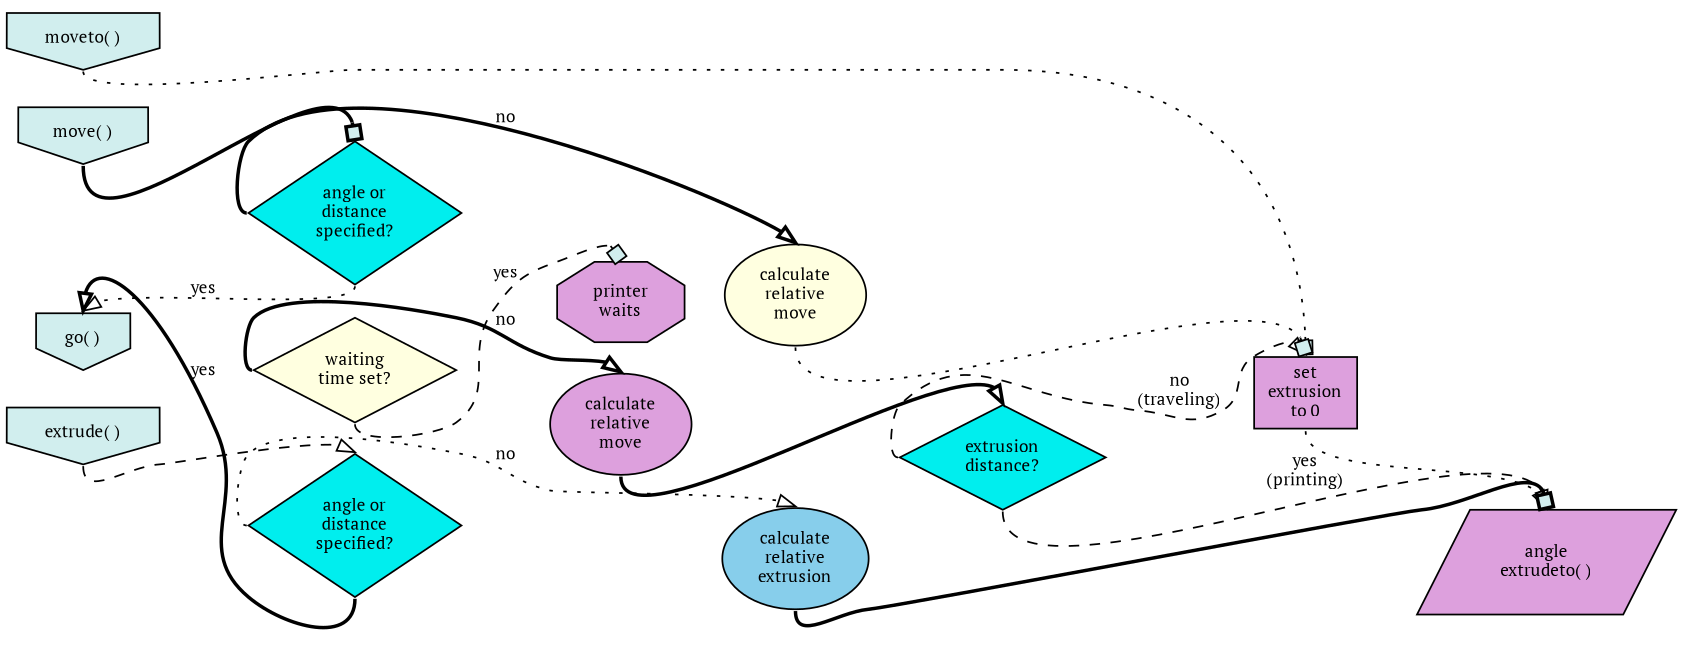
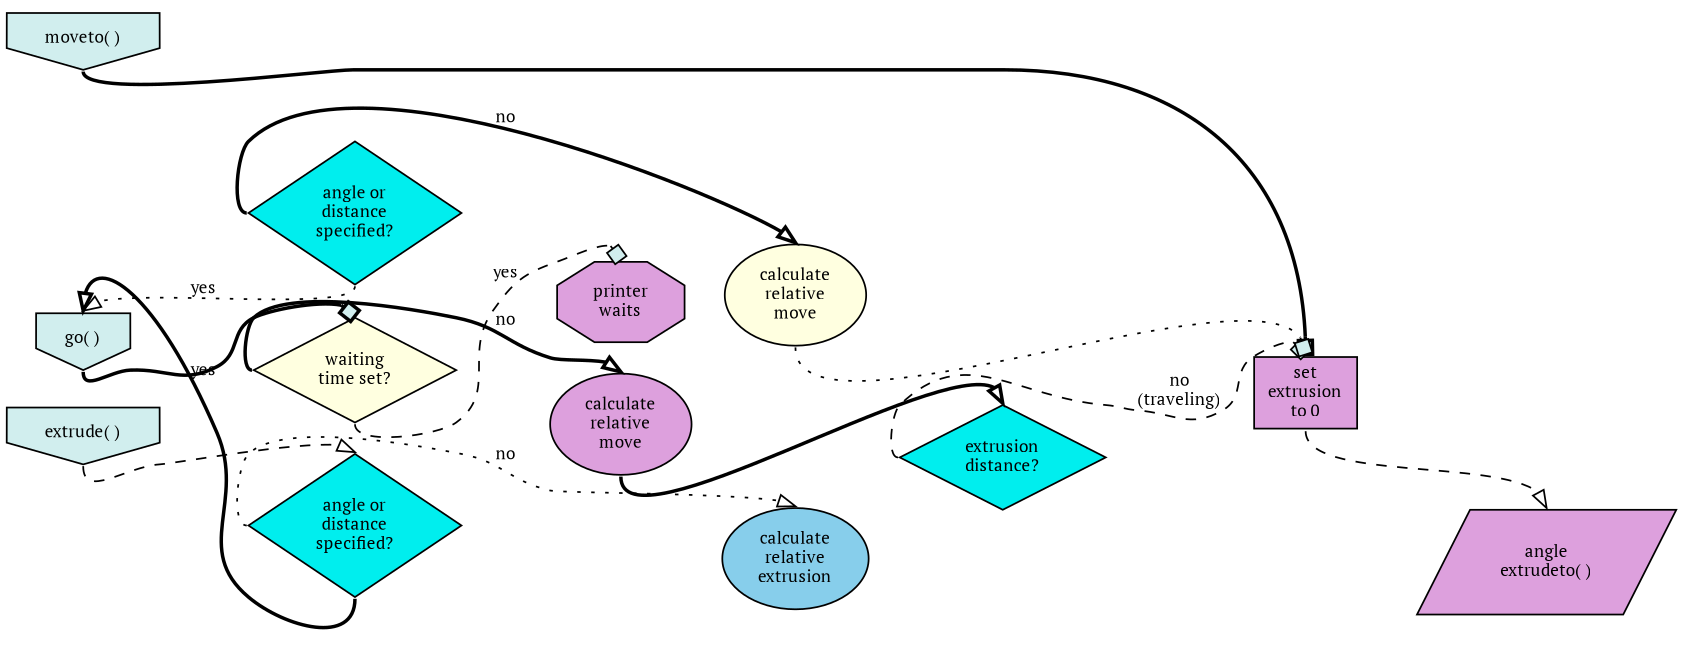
(768, 70) -> (768, 70)
(83, 133) -> none
none -> (221, 364)
(1082, 402) -> (1082, 402)
(1417, 469) -> (1417, 469)
(1267, 512) -> none
(1166, 556) -> none
